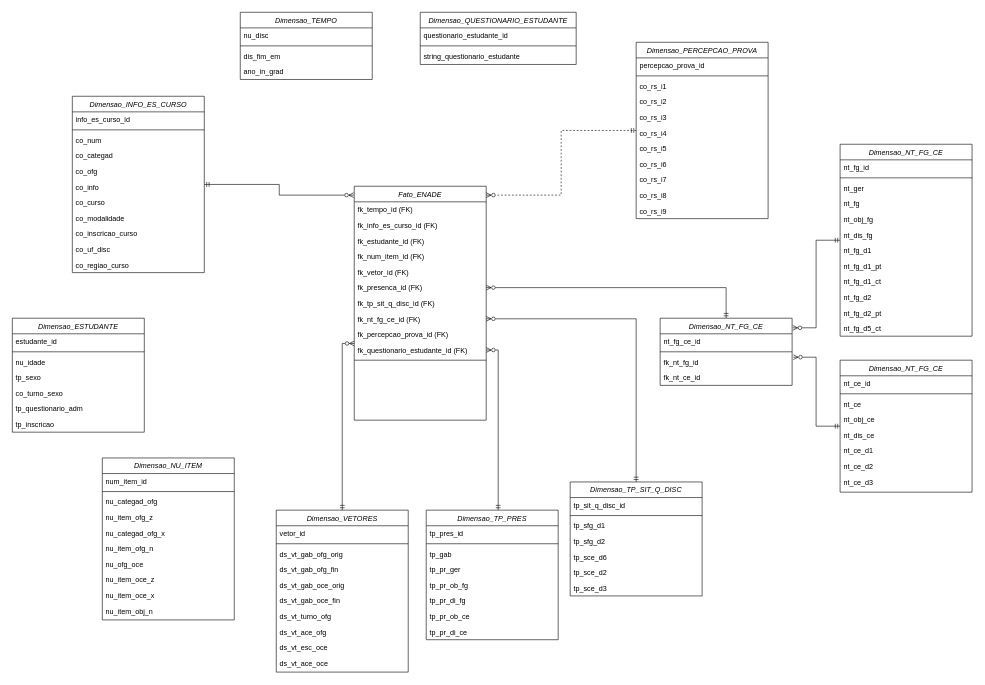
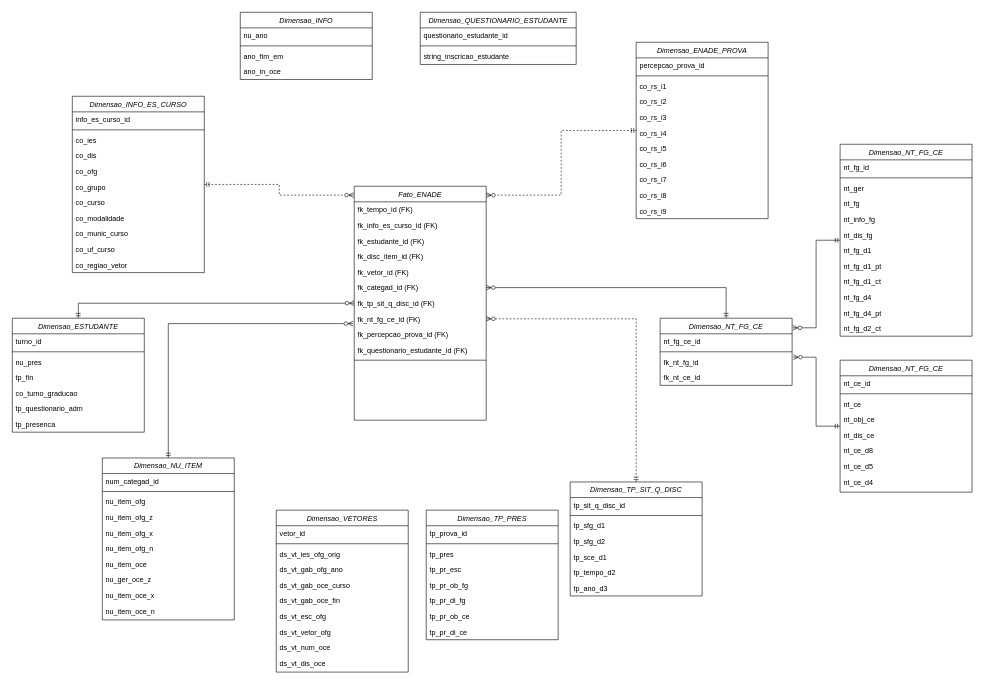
(306, 20) -> (306, 20)
(257, 36) -> (256, 36)
(702, 50) -> (702, 50)
(262, 56) -> (263, 56)
(479, 56) -> (473, 56)
(265, 72) -> (263, 72)
(88, 140) -> (87, 140)
(96, 156) -> (87, 156)
(279, 186) -> (279, 186)
(89, 187) -> (92, 187)
(862, 220) -> (863, 220)
(110, 234) -> (103, 234)
(95, 250) -> (98, 250)
(393, 257) -> (394, 257)
(105, 265) -> (105, 265)
(394, 288) -> (392, 288)
(860, 298) -> (860, 298)
none -> (204, 303)
(866, 313) -> (866, 313)
none -> (188, 324)
(866, 329) -> (866, 329)
(636, 330) -> (636, 330)
(39, 342) -> (31, 342)
(31, 362) -> (30, 362)
(30, 378) -> (27, 378)
(42, 394) -> (50, 394)
(38, 425) -> (38, 425)
(342, 426) -> none
(498, 429) -> none
(860, 451) -> (860, 451)
(860, 467) -> (860, 467)
(126, 482) -> (133, 482)
(860, 482) -> (860, 482)
(134, 502) -> (127, 502)
(138, 533) -> (131, 533)
(449, 534) -> (451, 534)
(315, 554) -> (314, 554)
(442, 554) -> (444, 554)
(592, 557) -> (592, 557)
(126, 565) -> (127, 565)
(313, 570) -> (314, 570)
(448, 570) -> (448, 570)
(592, 573) -> (596, 573)
(131, 580) -> (130, 580)
(315, 586) -> (318, 586)
(592, 589) -> (592, 589)
(131, 611) -> (131, 611)
(310, 617) -> (306, 617)
(306, 632) -> (310, 632)
(306, 648) -> (306, 648)
(306, 664) -> (305, 664)
